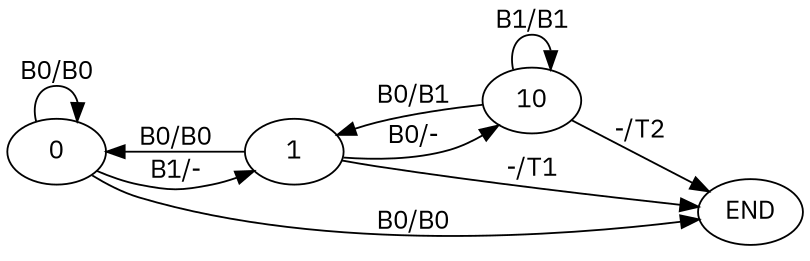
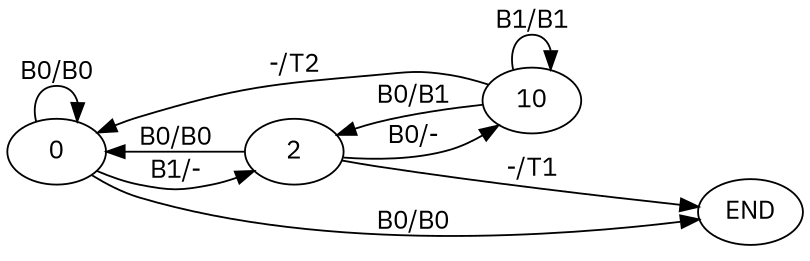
(632, 151) -> (300, 82)
(294, 152) -> (294, 152)
